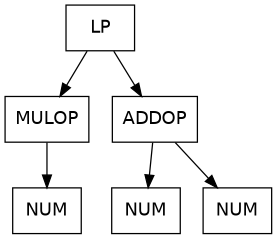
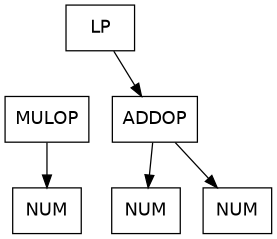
(77, 68) -> none
